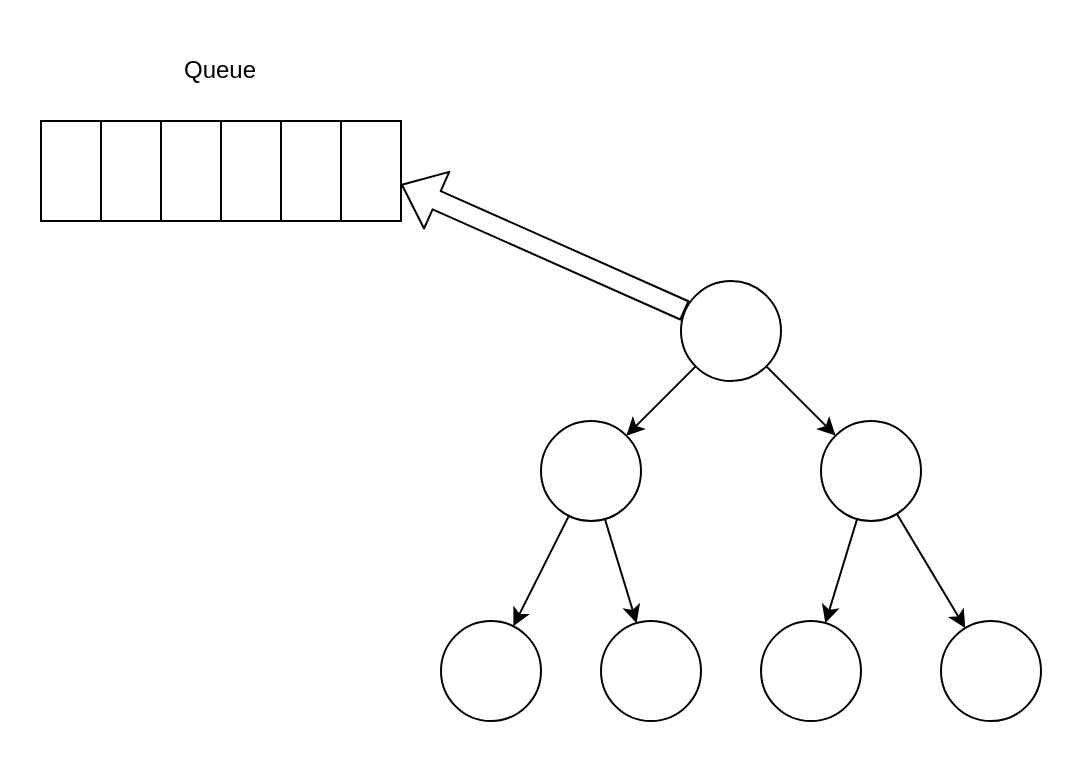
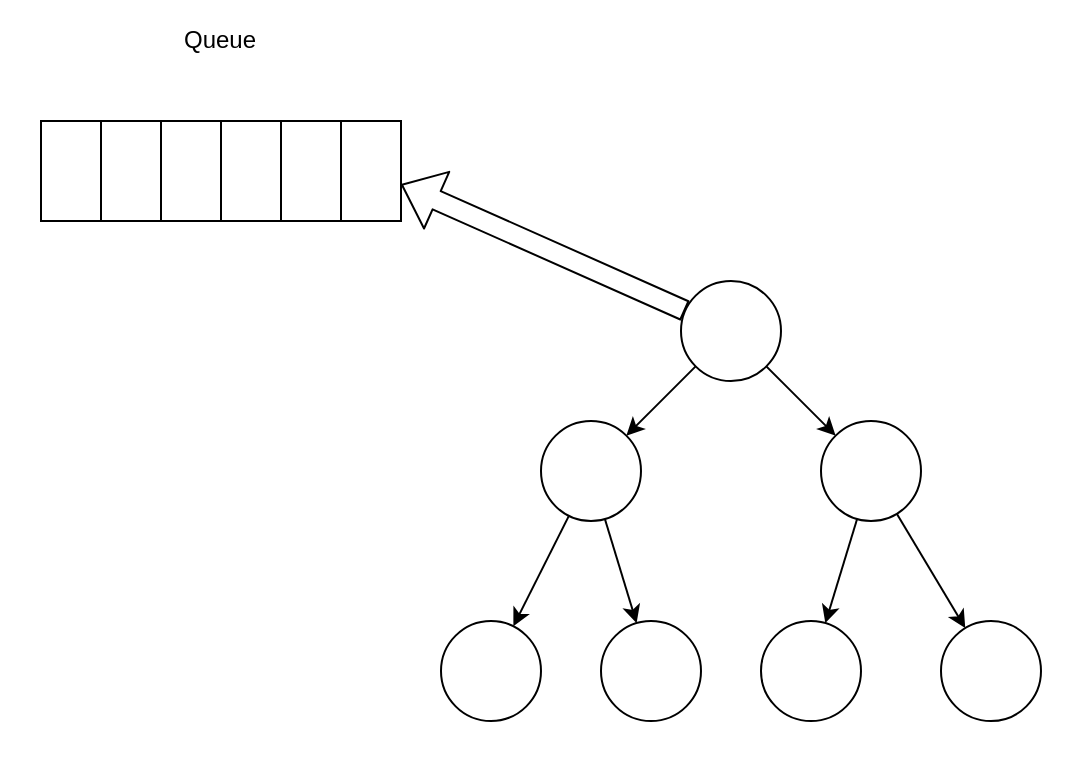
(221, 71) -> (221, 41)
